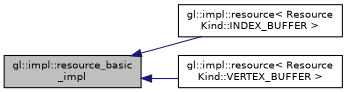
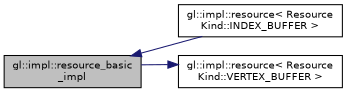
(165, 79) -> (155, 65)
